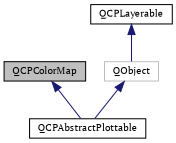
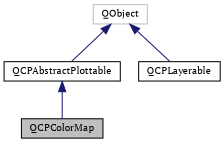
(132, 48) -> (154, 46)
(69, 104) -> (62, 105)
